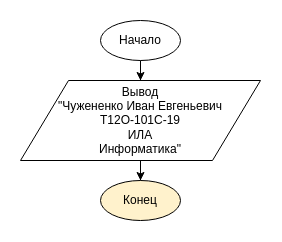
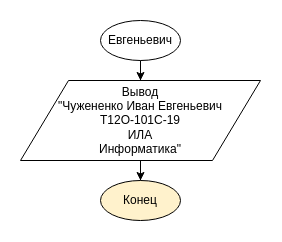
(141, 41) -> (141, 41)
